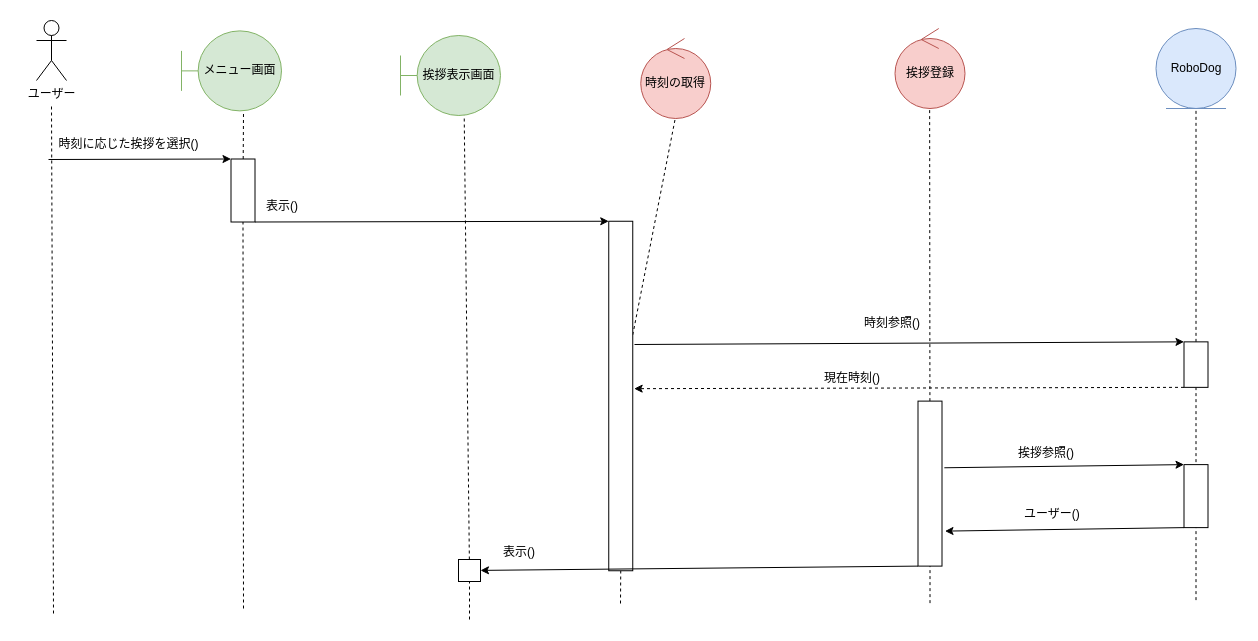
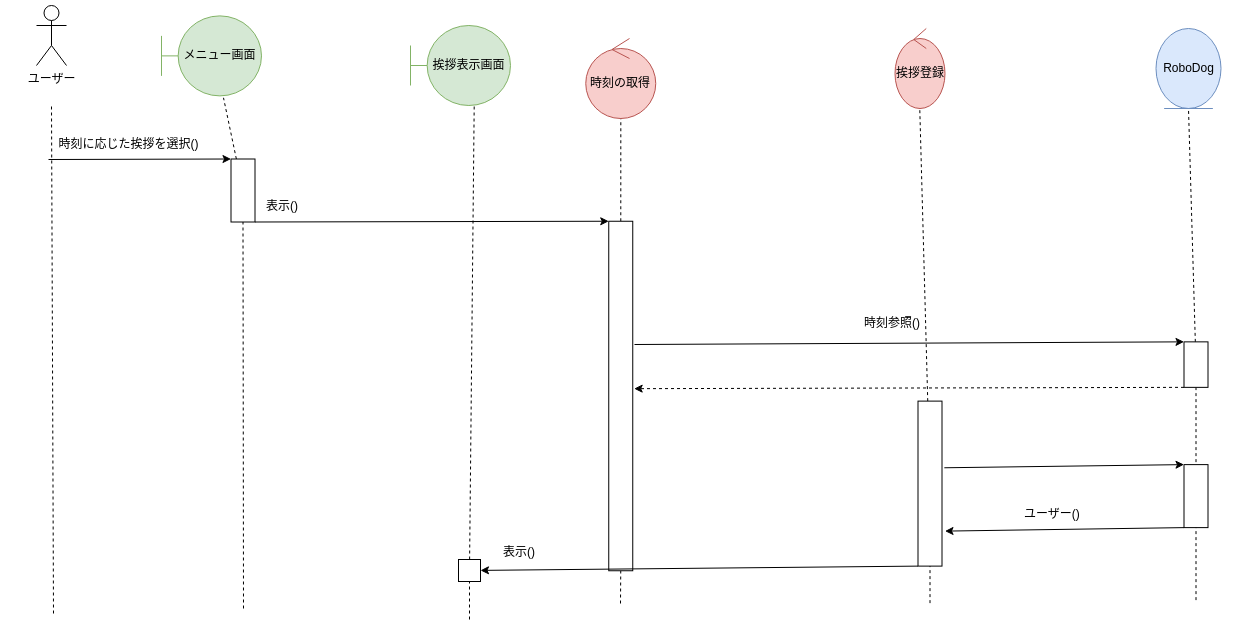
(52, 51) -> (52, 36)
(930, 69) -> (920, 69)
(1196, 69) -> (1189, 69)
(232, 71) -> (212, 56)
(451, 76) -> (461, 66)
(676, 79) -> (621, 79)
(853, 379) -> none
(1046, 453) -> none
